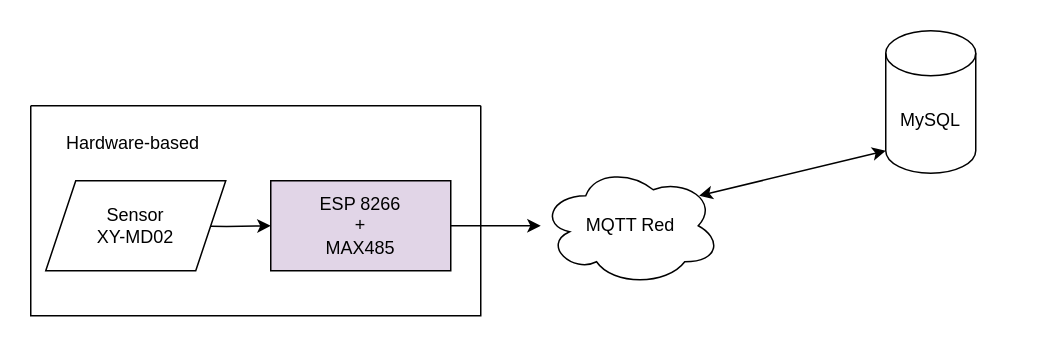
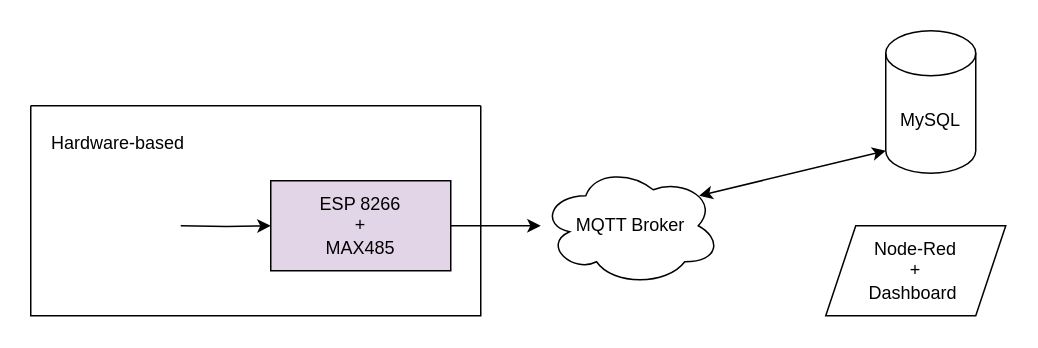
(136, 143) -> (121, 143)
(136, 226) -> none
(631, 226) -> (631, 226)
none -> (916, 271)
